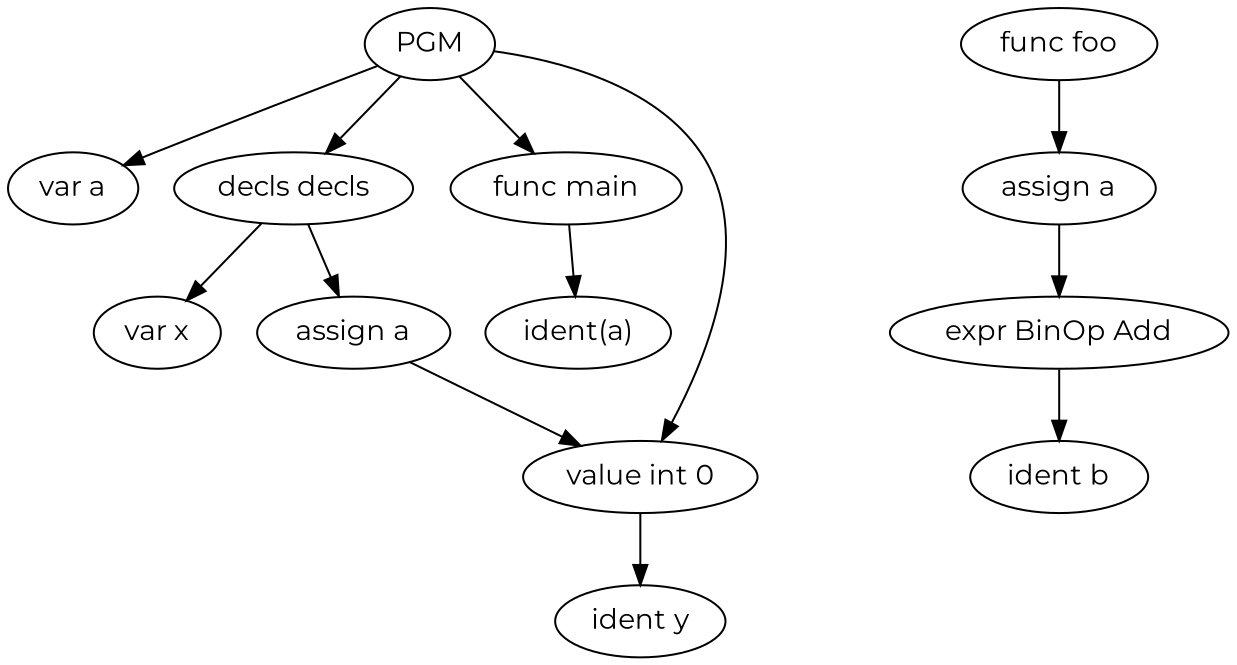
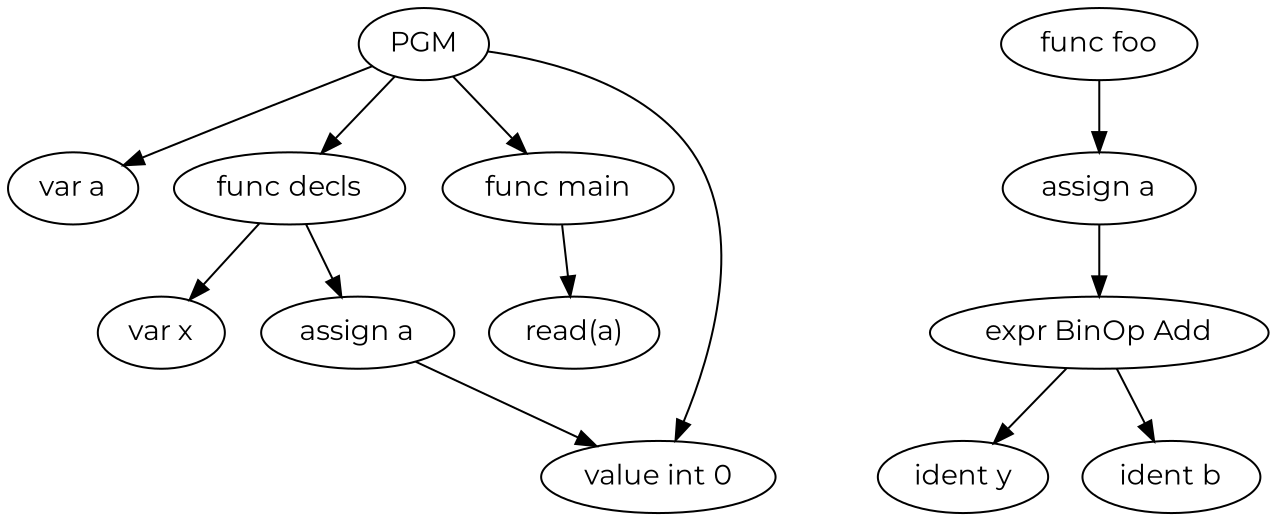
(294, 188) -> (290, 188)
(578, 333) -> (574, 333)
(640, 539) -> (1037, 398)
